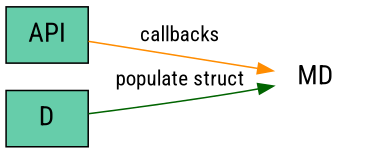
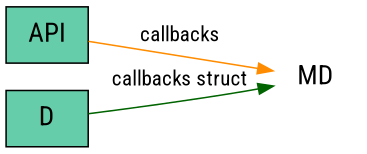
(180, 80) -> (180, 80)
